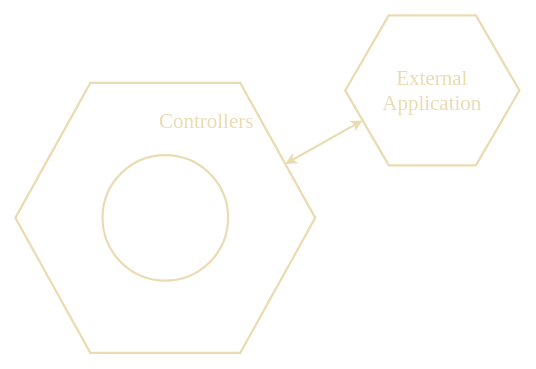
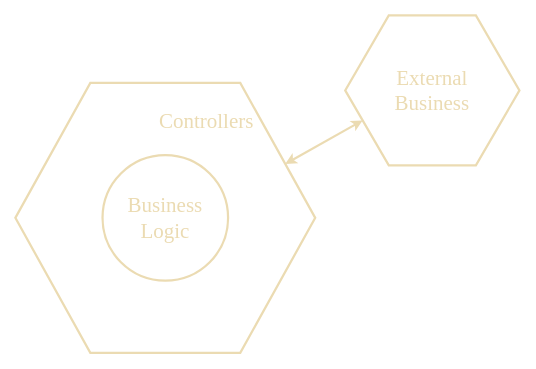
(432, 90) -> (432, 90)
none -> (165, 218)
